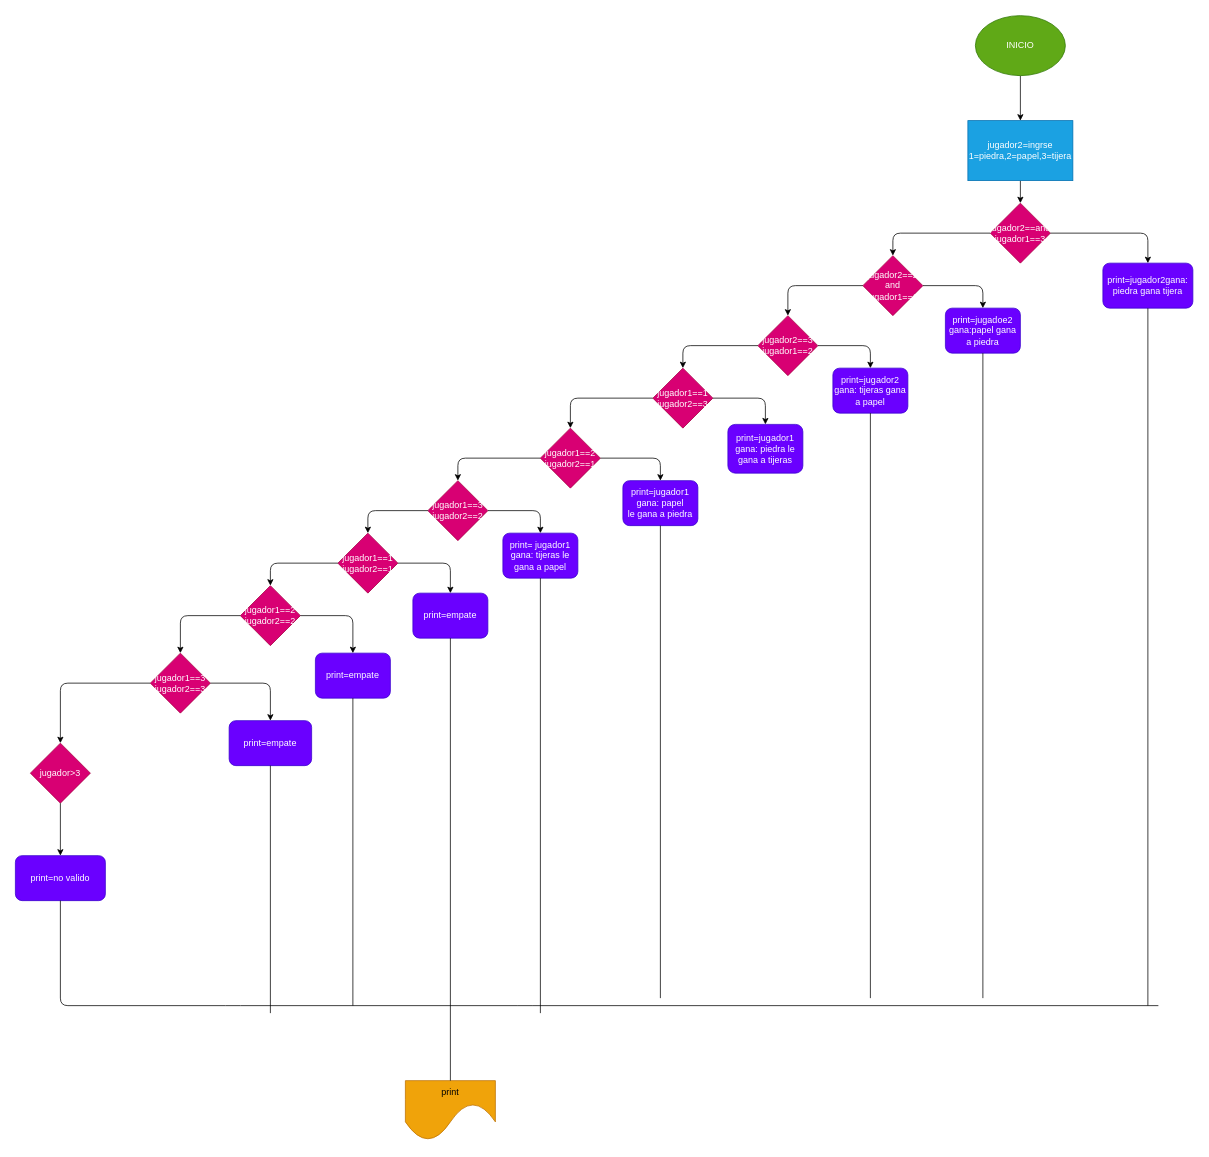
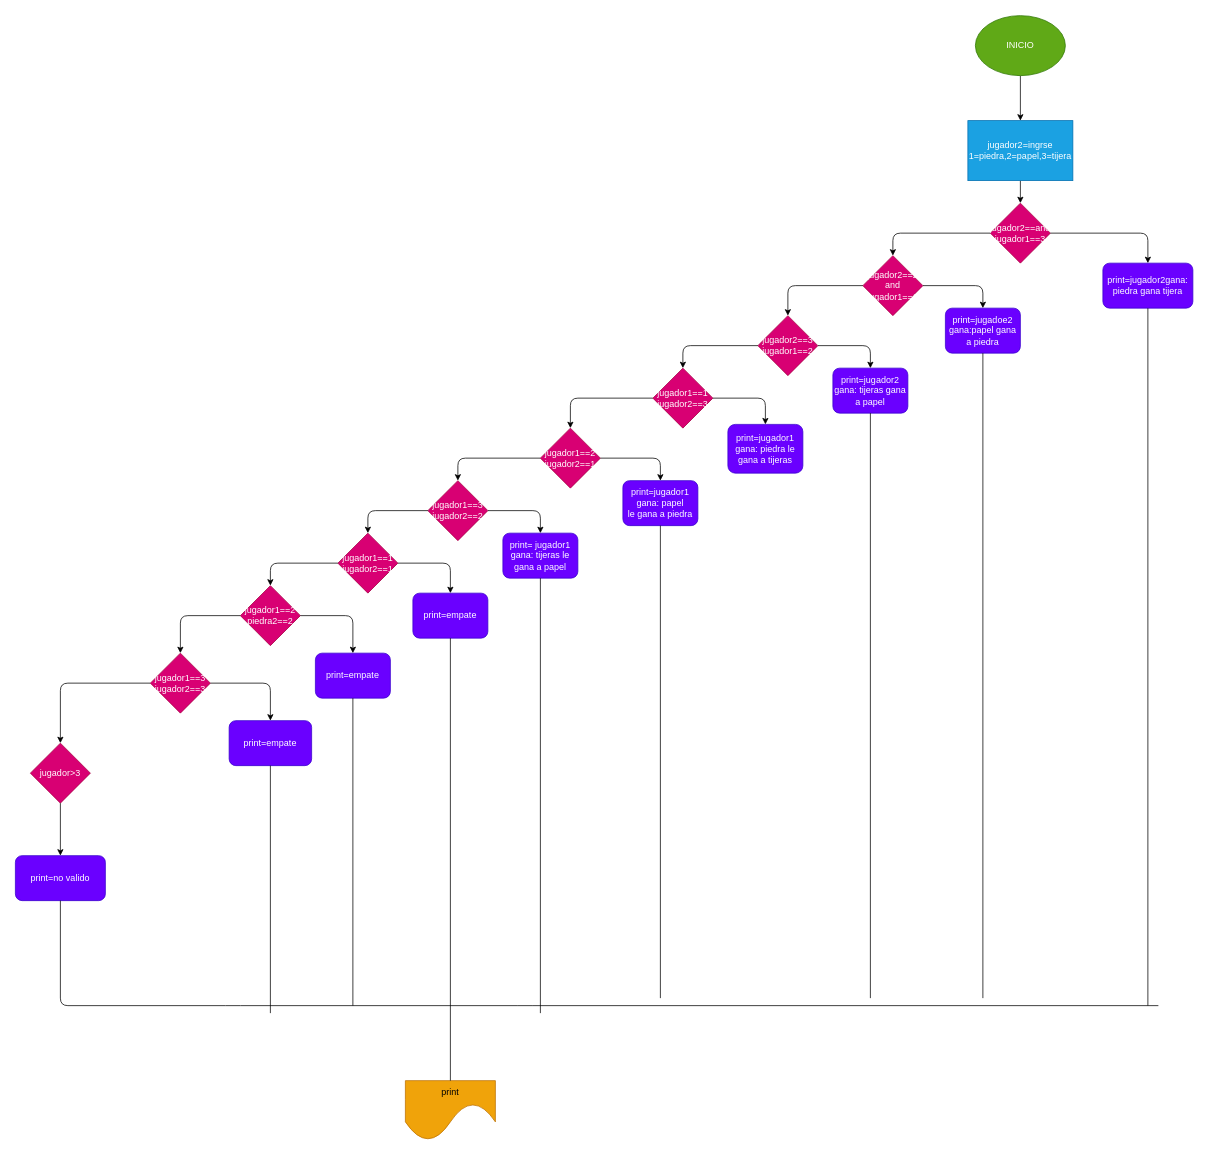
(270, 615) -> (270, 615)
